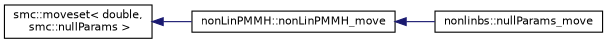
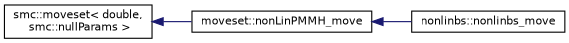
(294, 22) -> (282, 22)
(519, 22) -> (488, 22)
